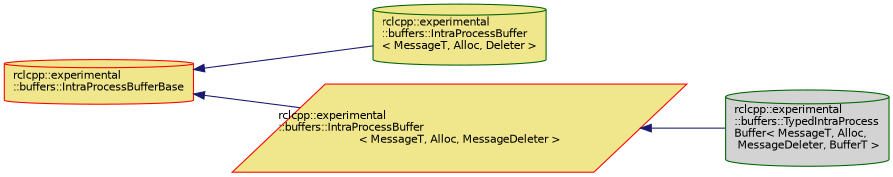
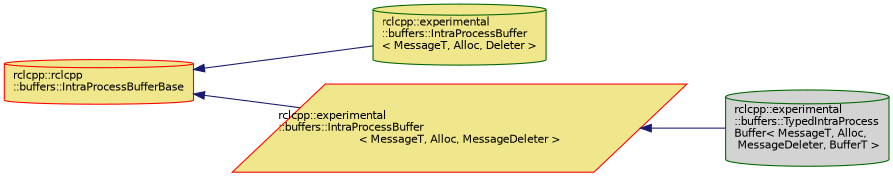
(99, 82) -> (99, 82)
